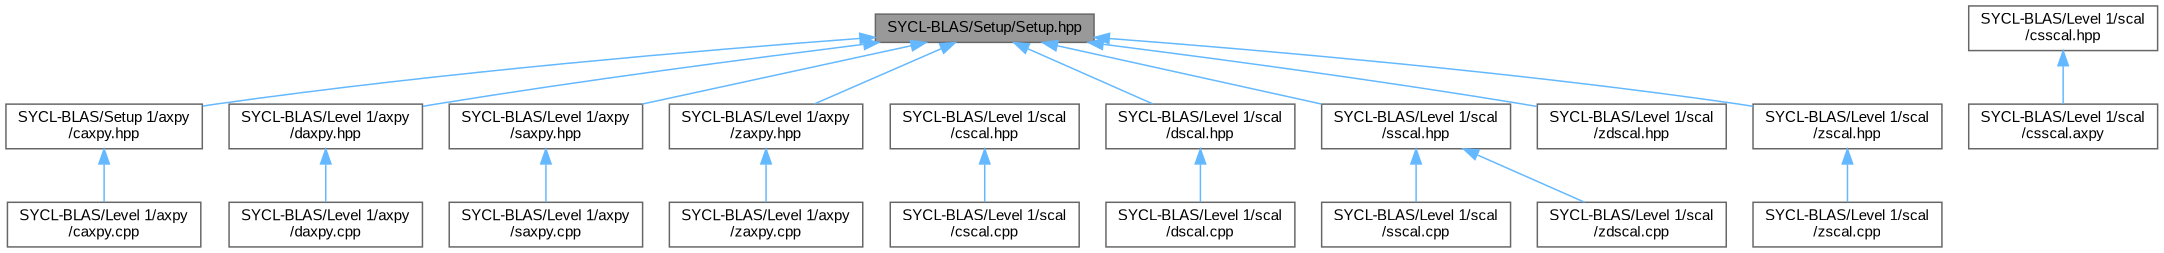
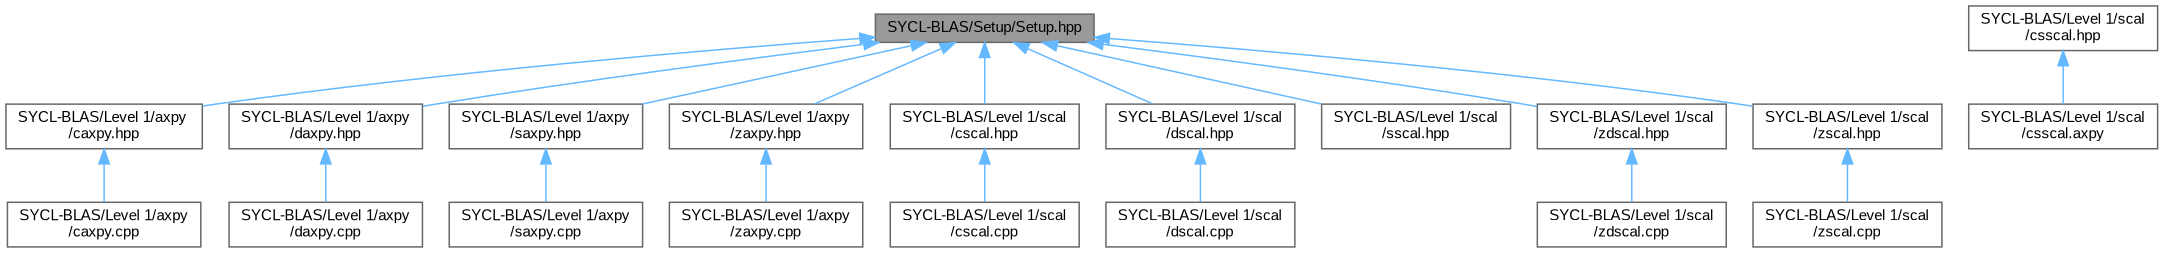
none -> (985, 81)
(104, 126) -> (104, 126)
(1531, 179) -> (1632, 183)
(1416, 225) -> none
